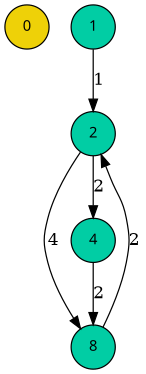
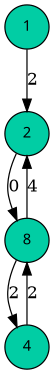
(27, 27) -> none
(99, 80) -> (33, 80)
(93, 181) -> (8, 288)
(54, 240) -> (15, 187)
(135, 240) -> (33, 187)
